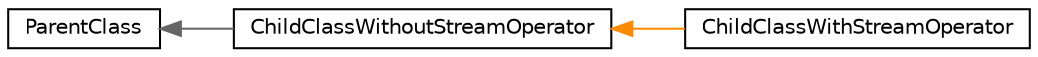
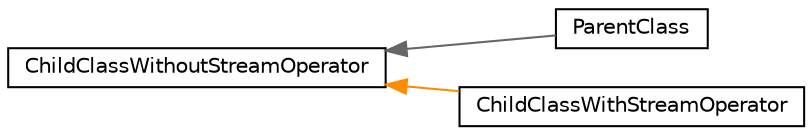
(208, 29) -> (481, 42)
